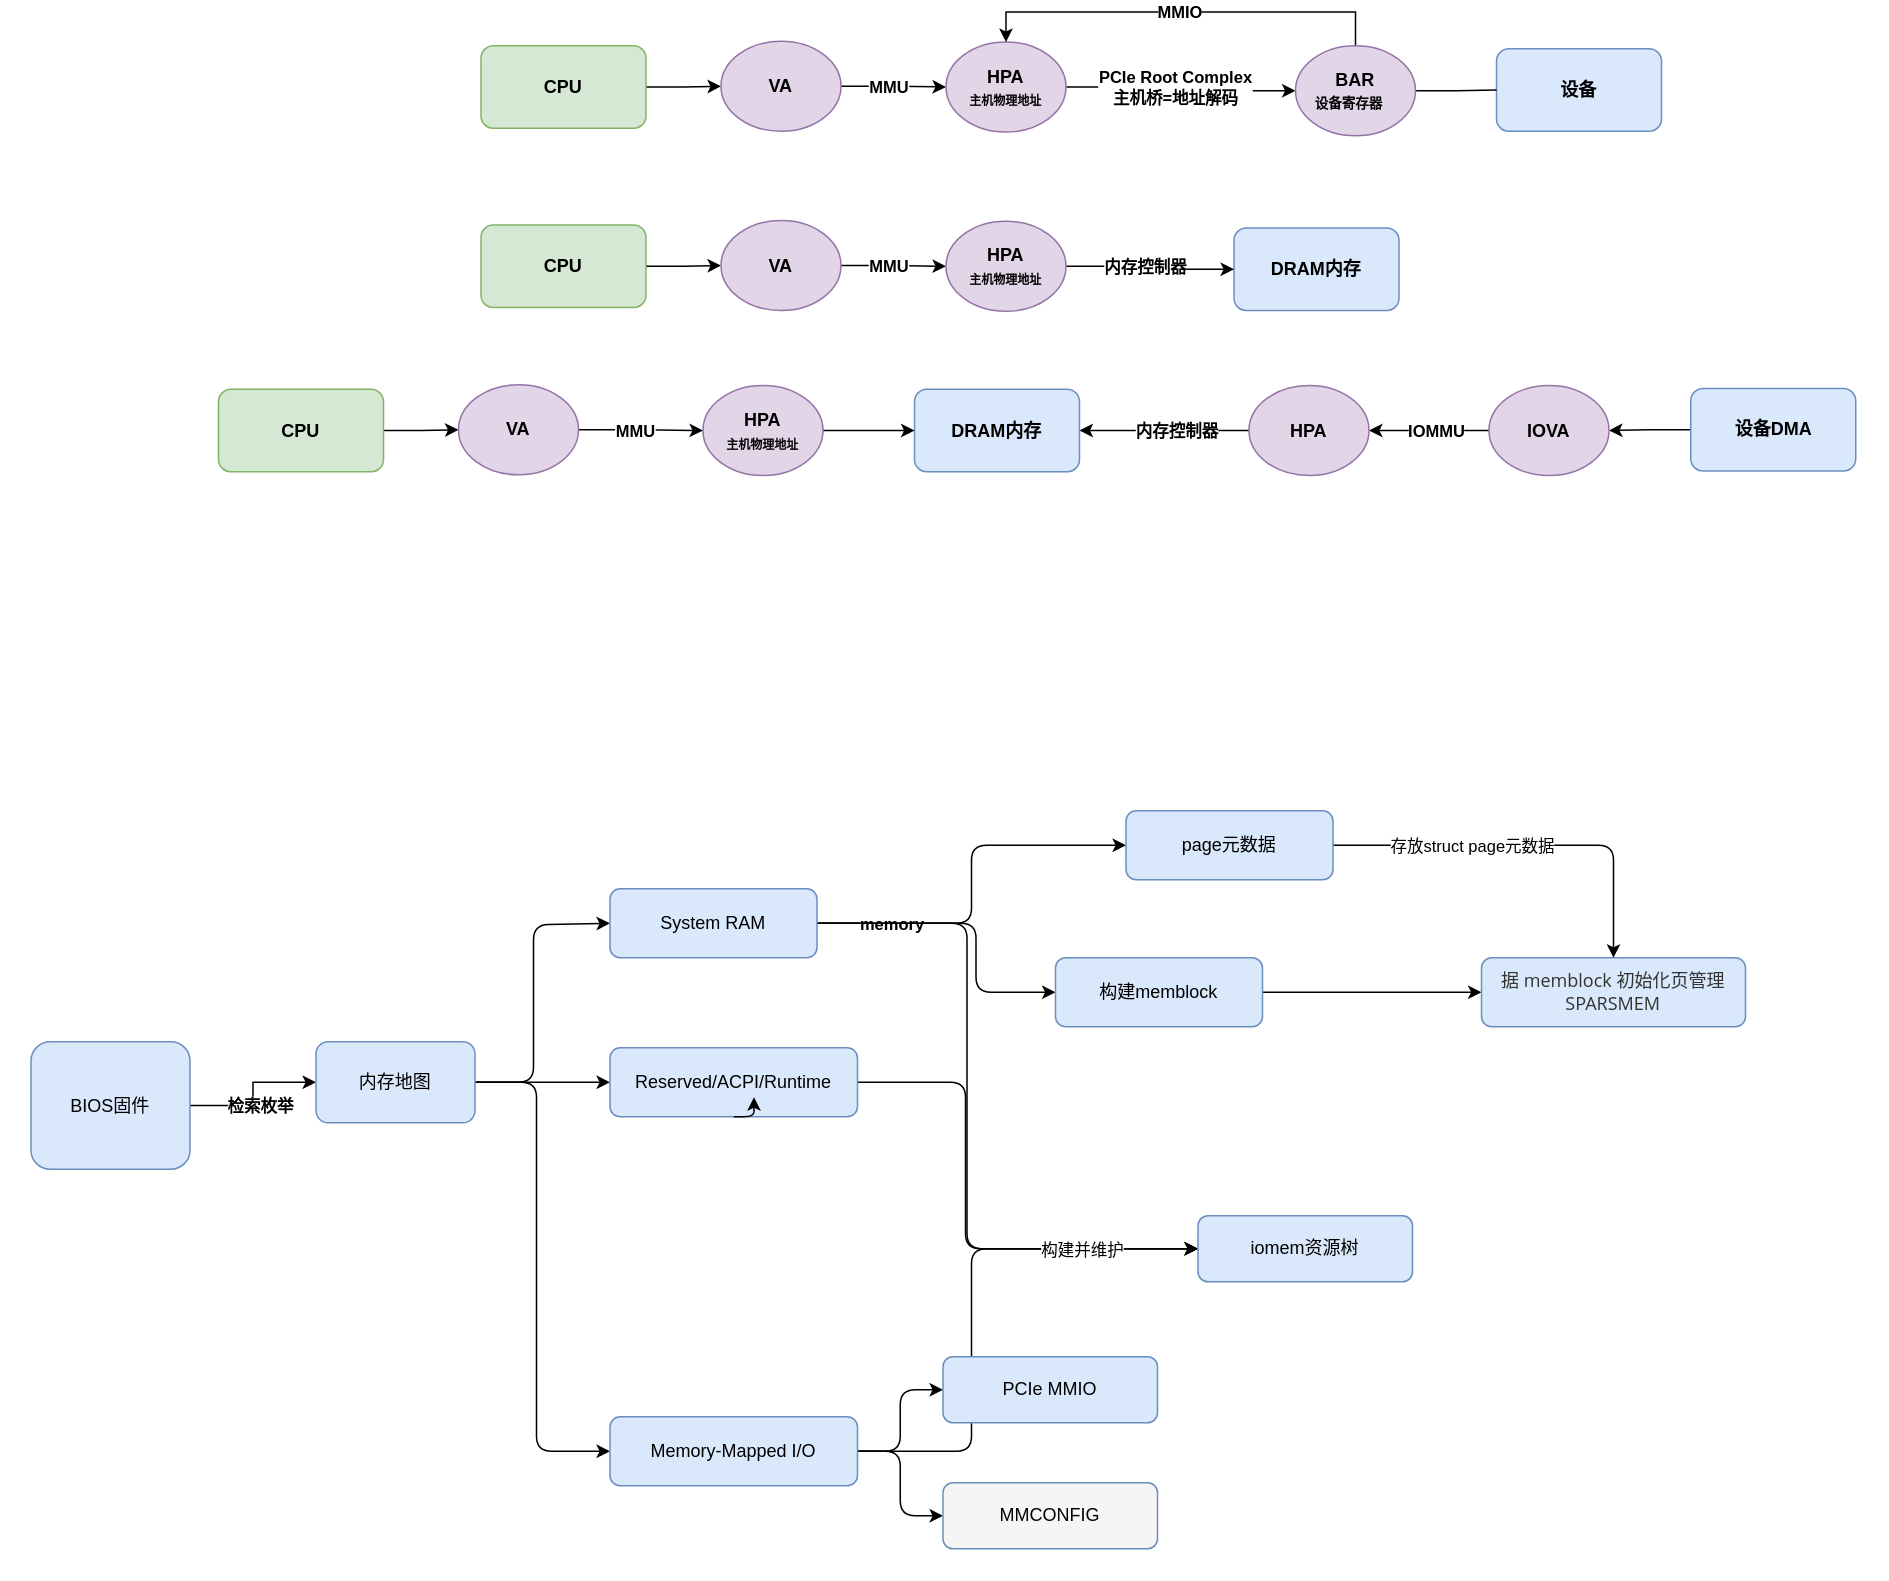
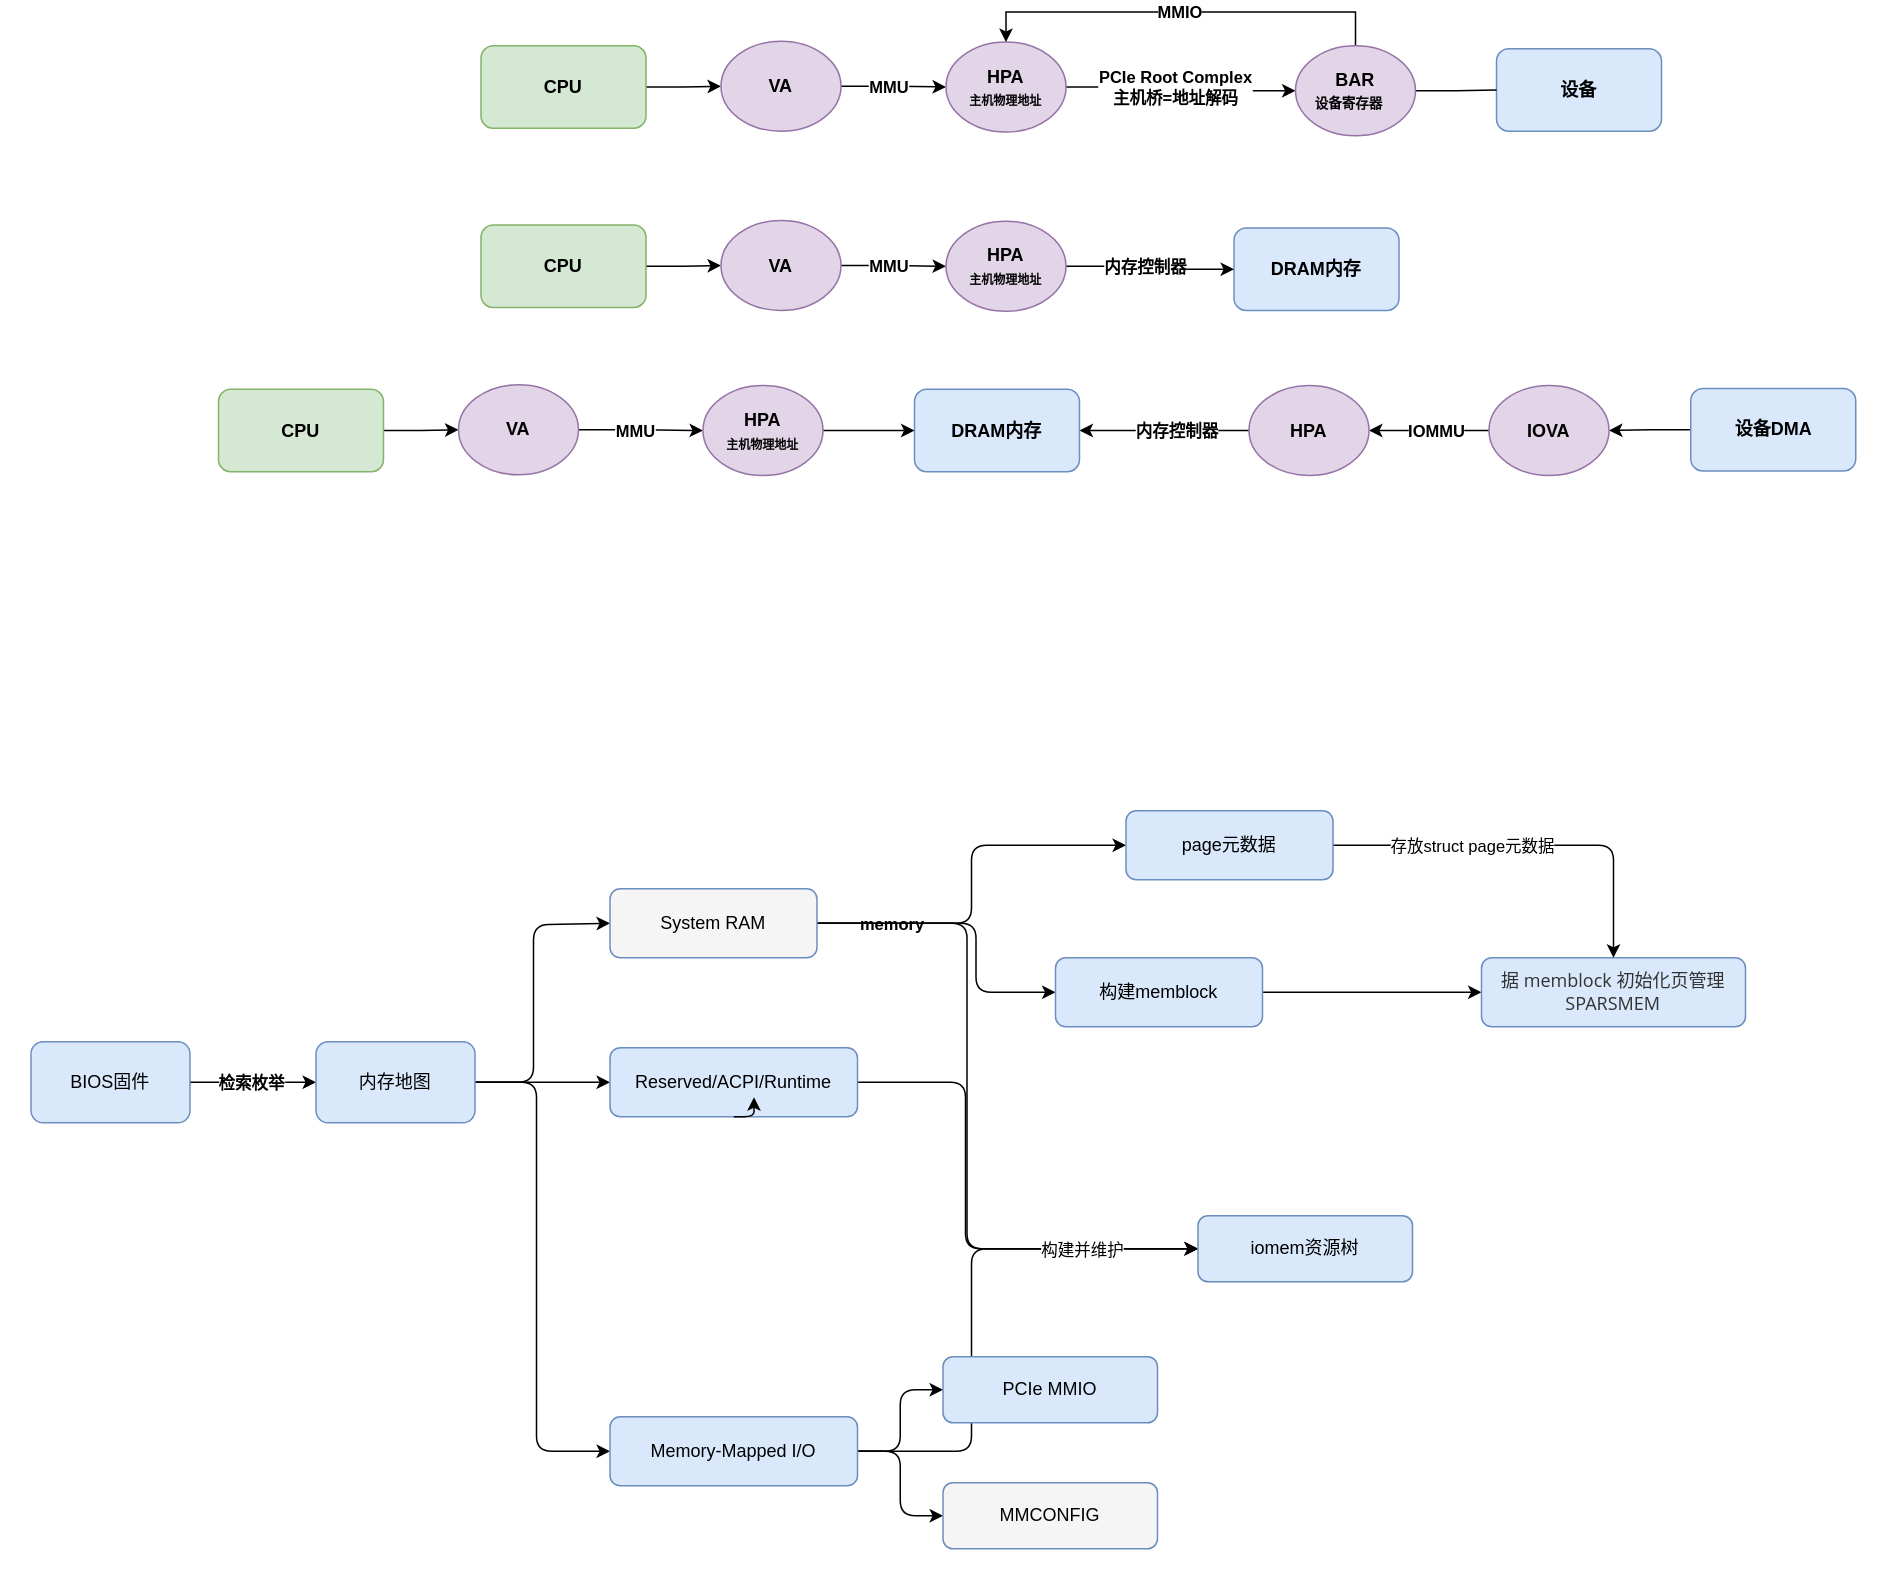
(713, 923) -> (713, 923)
(110, 1106) -> (110, 1082)
